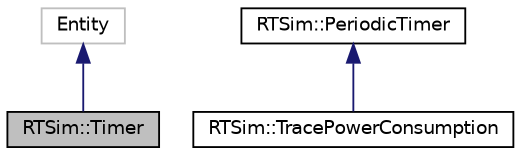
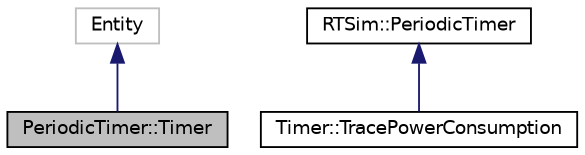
(83, 130) -> (117, 130)
(353, 130) -> (419, 130)
